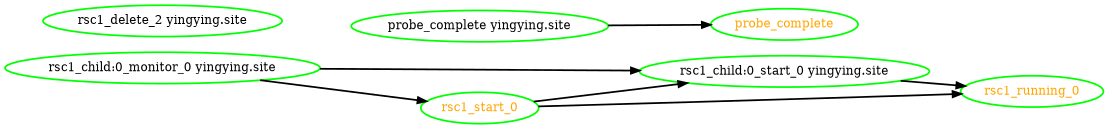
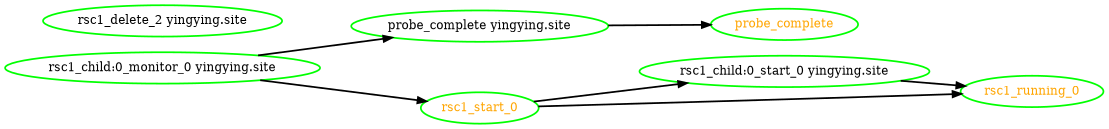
(475, 70) -> (321, 47)
